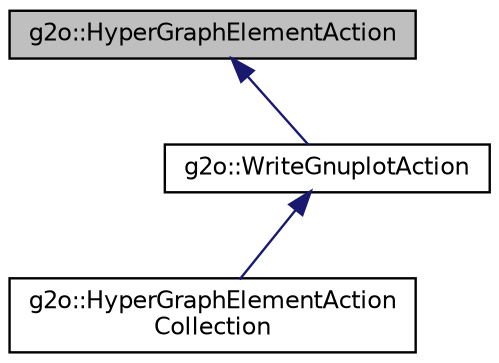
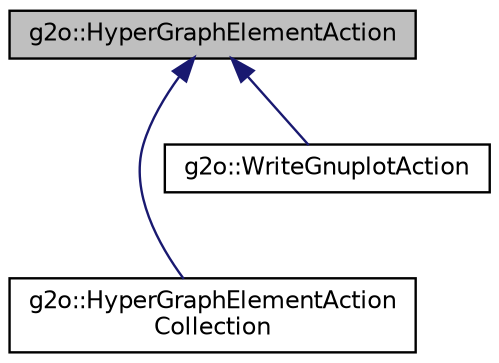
(268, 245) -> (140, 178)
